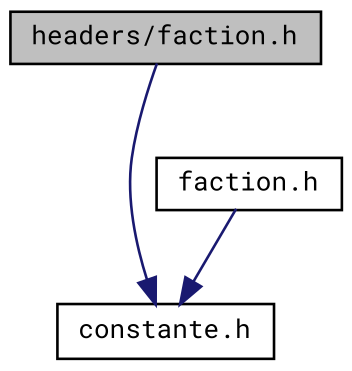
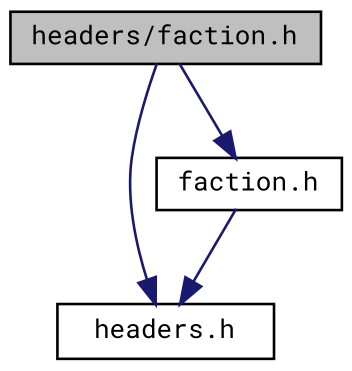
none -> (201, 100)
(166, 331) -> (166, 331)
